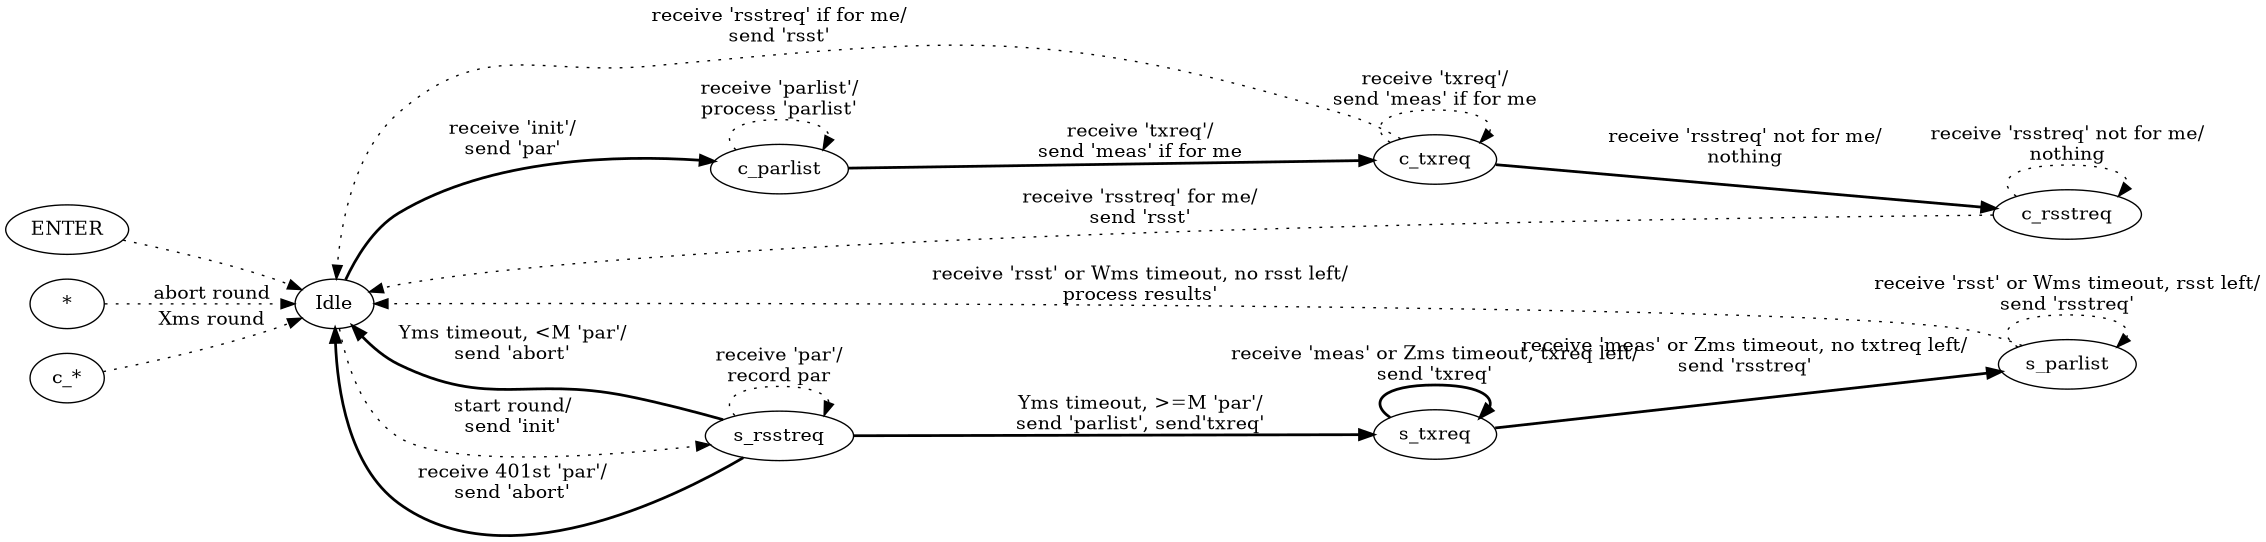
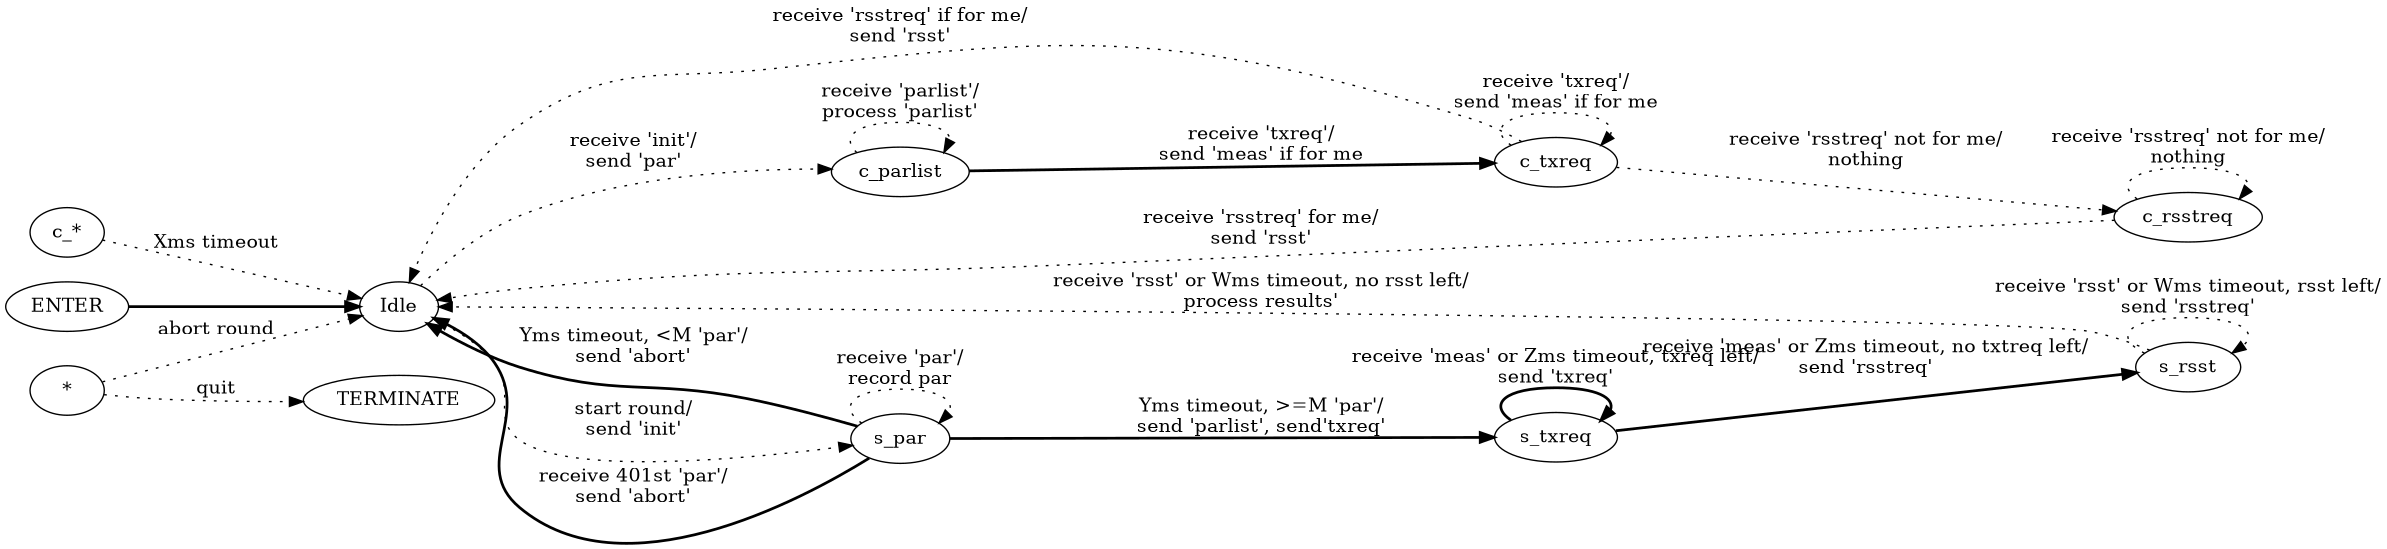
(503, 173) -> (606, 190)
(1739, 186) -> (1859, 189)
(207, 259) -> (237, 307)
(212, 320) -> (216, 243)
(2067, 364) -> (2188, 367)
none -> (399, 400)
(779, 436) -> (900, 439)
